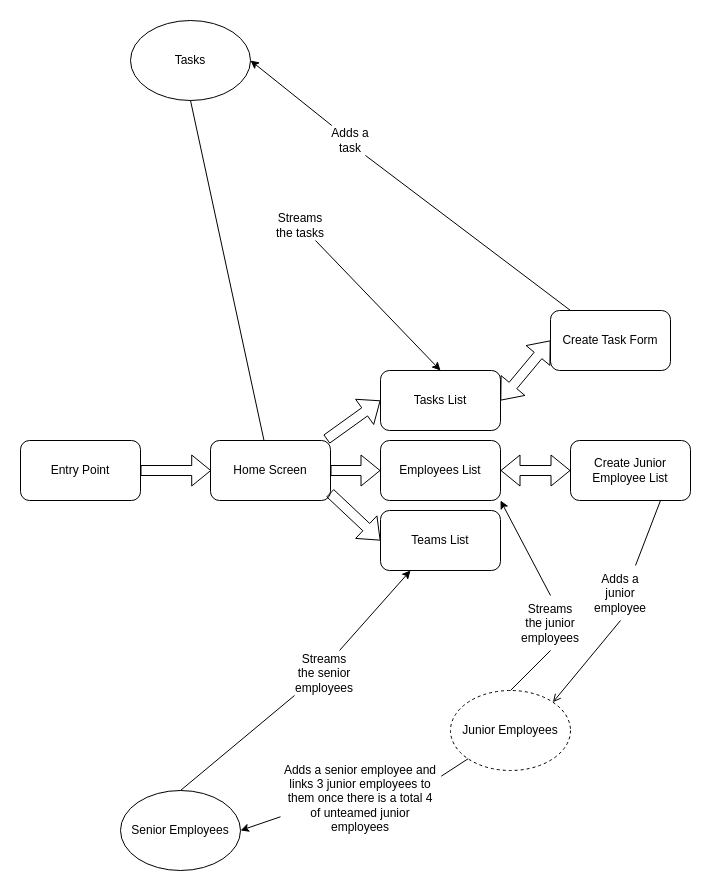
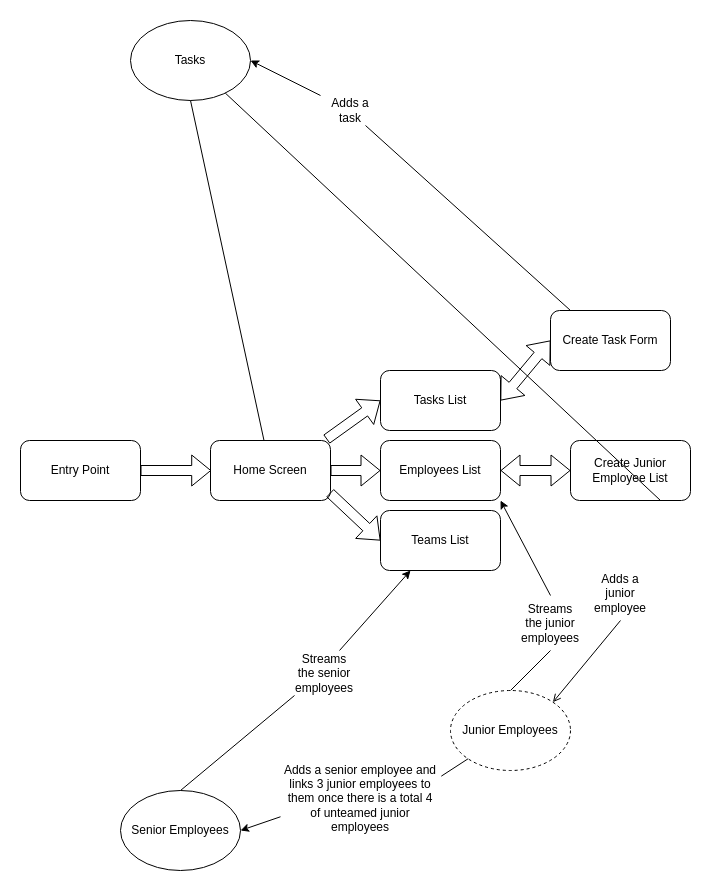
(351, 141) -> (351, 111)
(301, 226) -> none
(375, 303) -> none
(648, 533) -> (443, 297)
